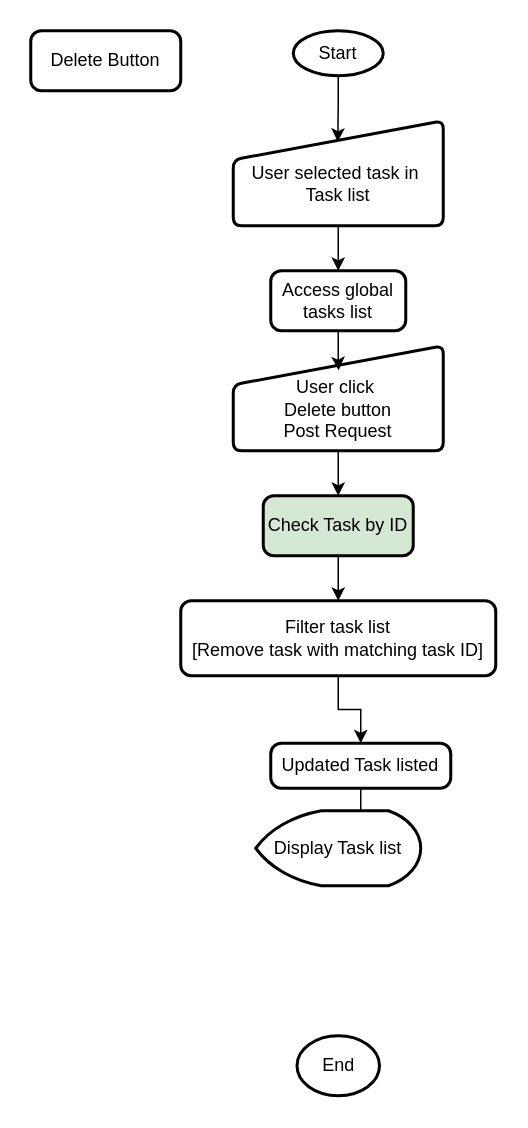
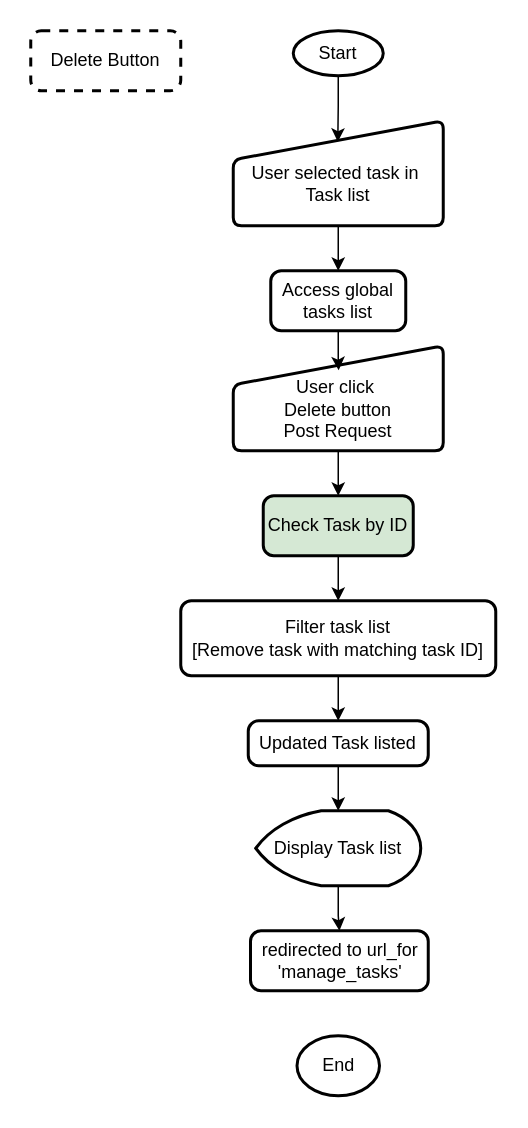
(106, 61) -> (106, 61)
(361, 766) -> (338, 743)
none -> (338, 903)
none -> (339, 961)
